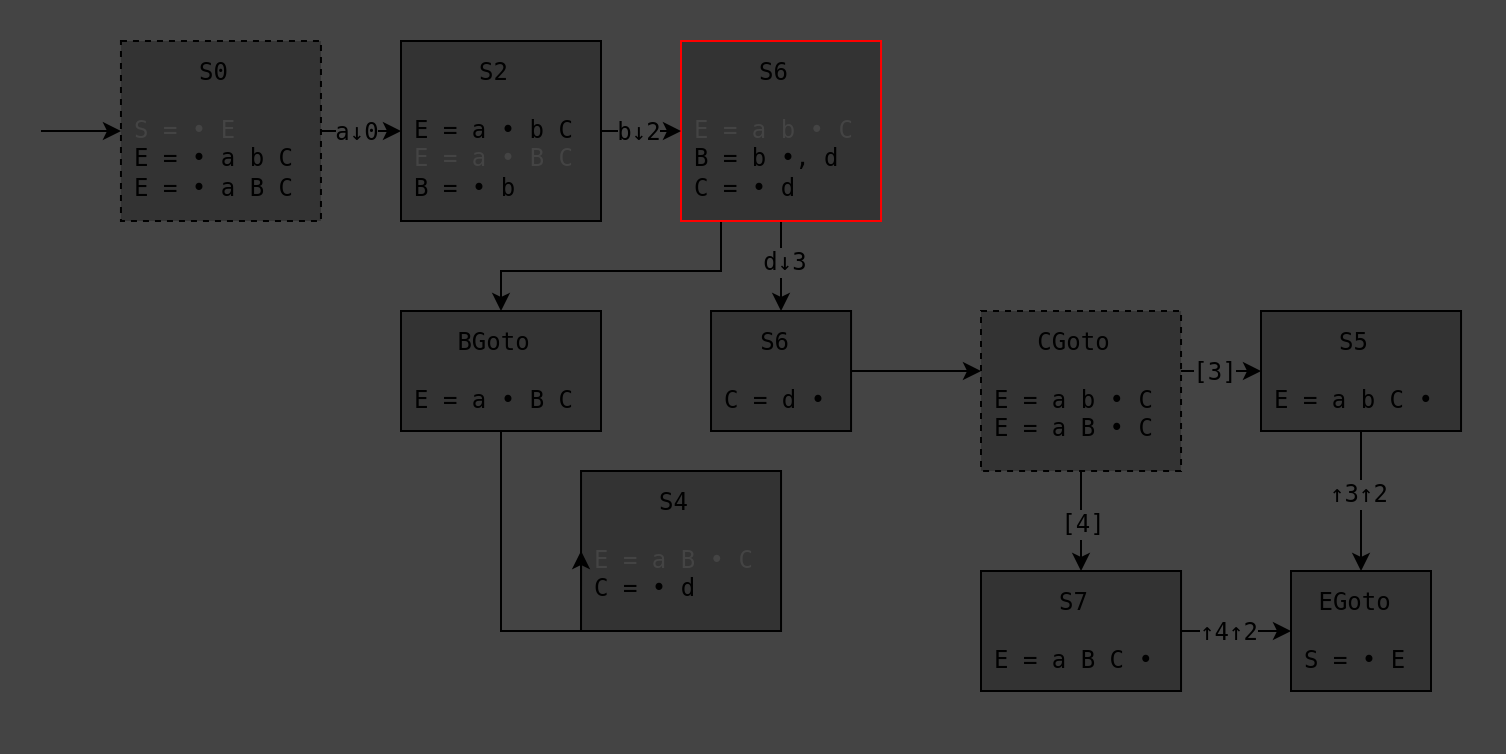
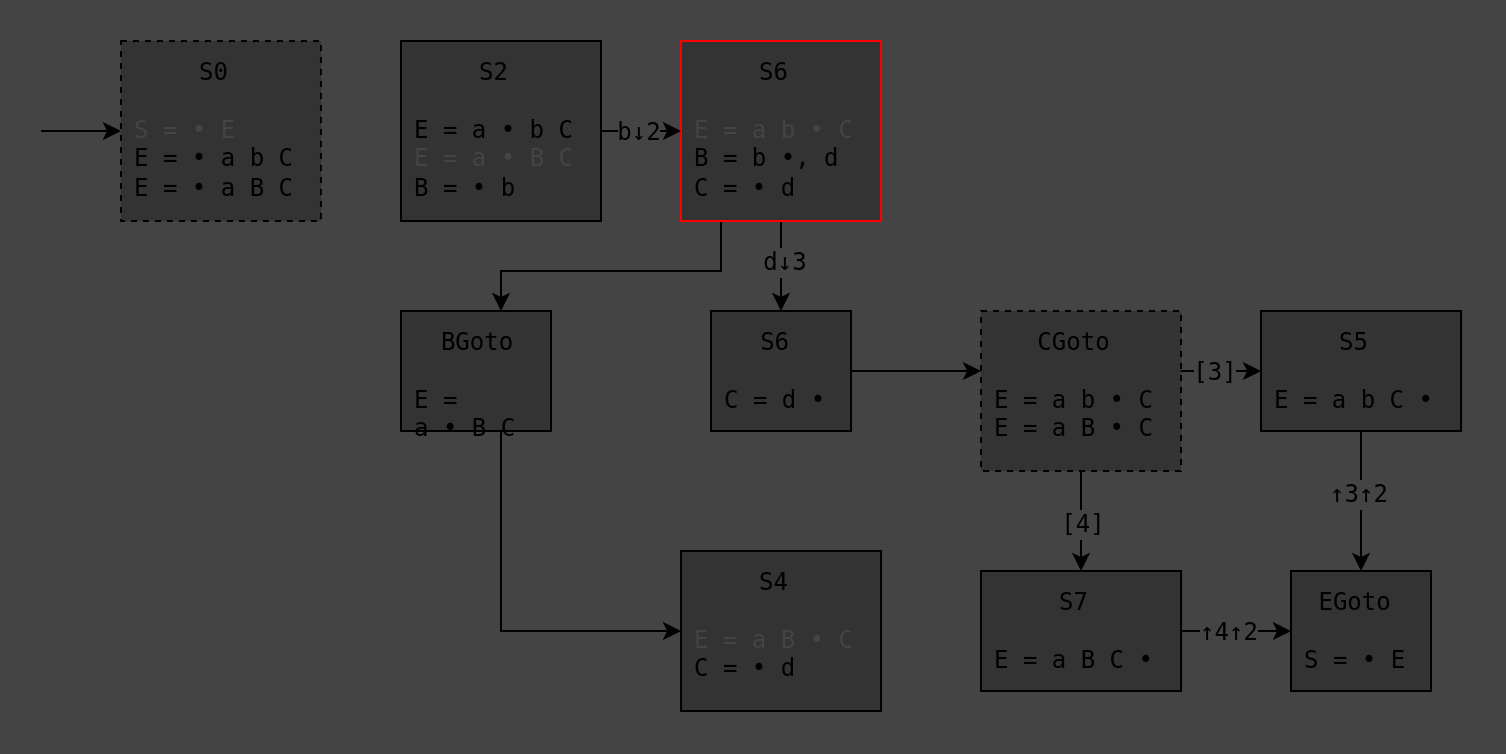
(354, 131) -> none
(501, 371) -> (476, 371)
(681, 551) -> (781, 631)
